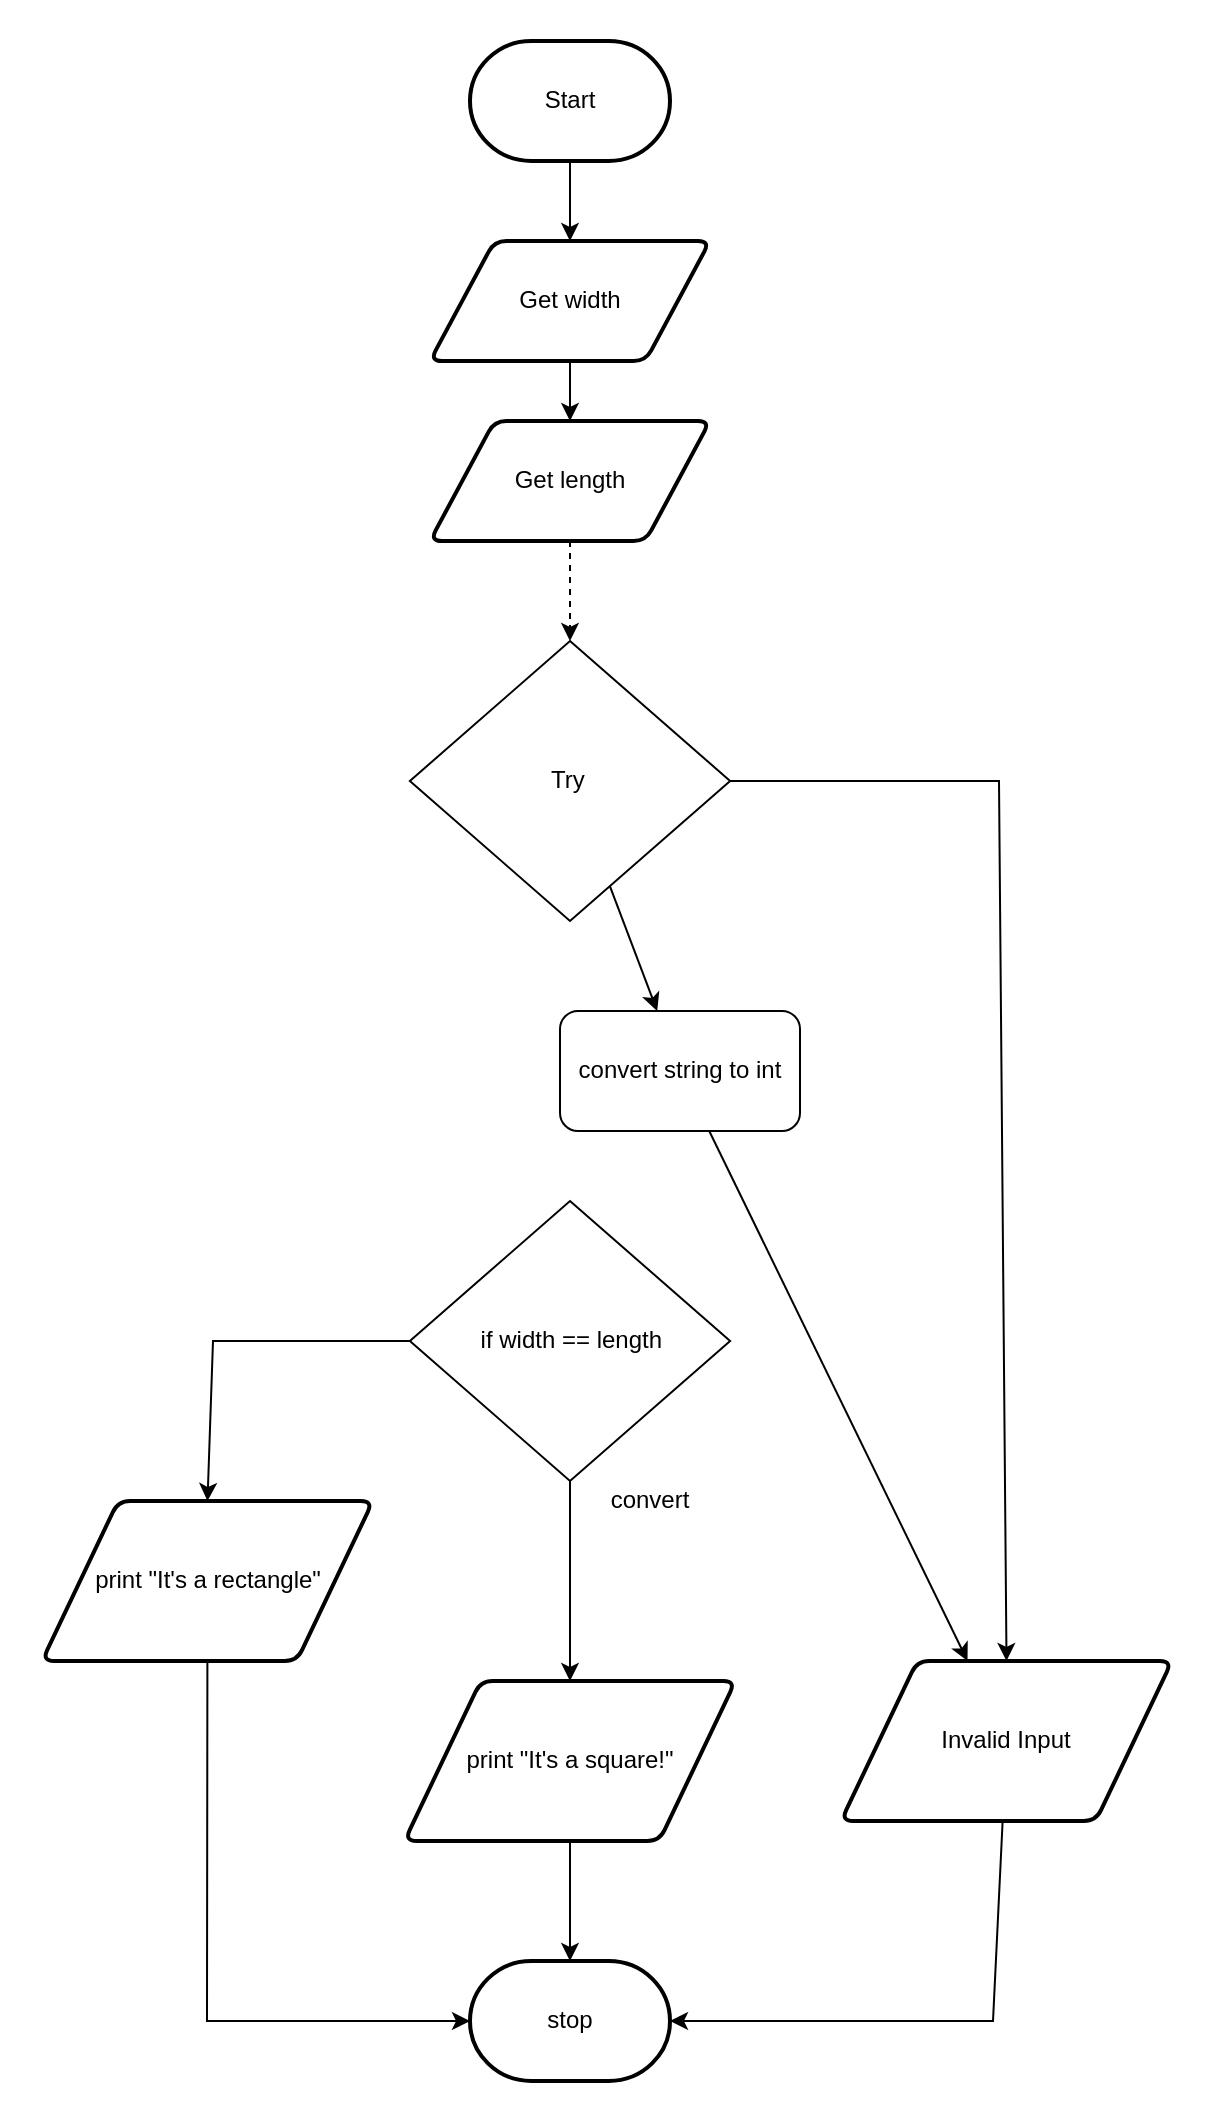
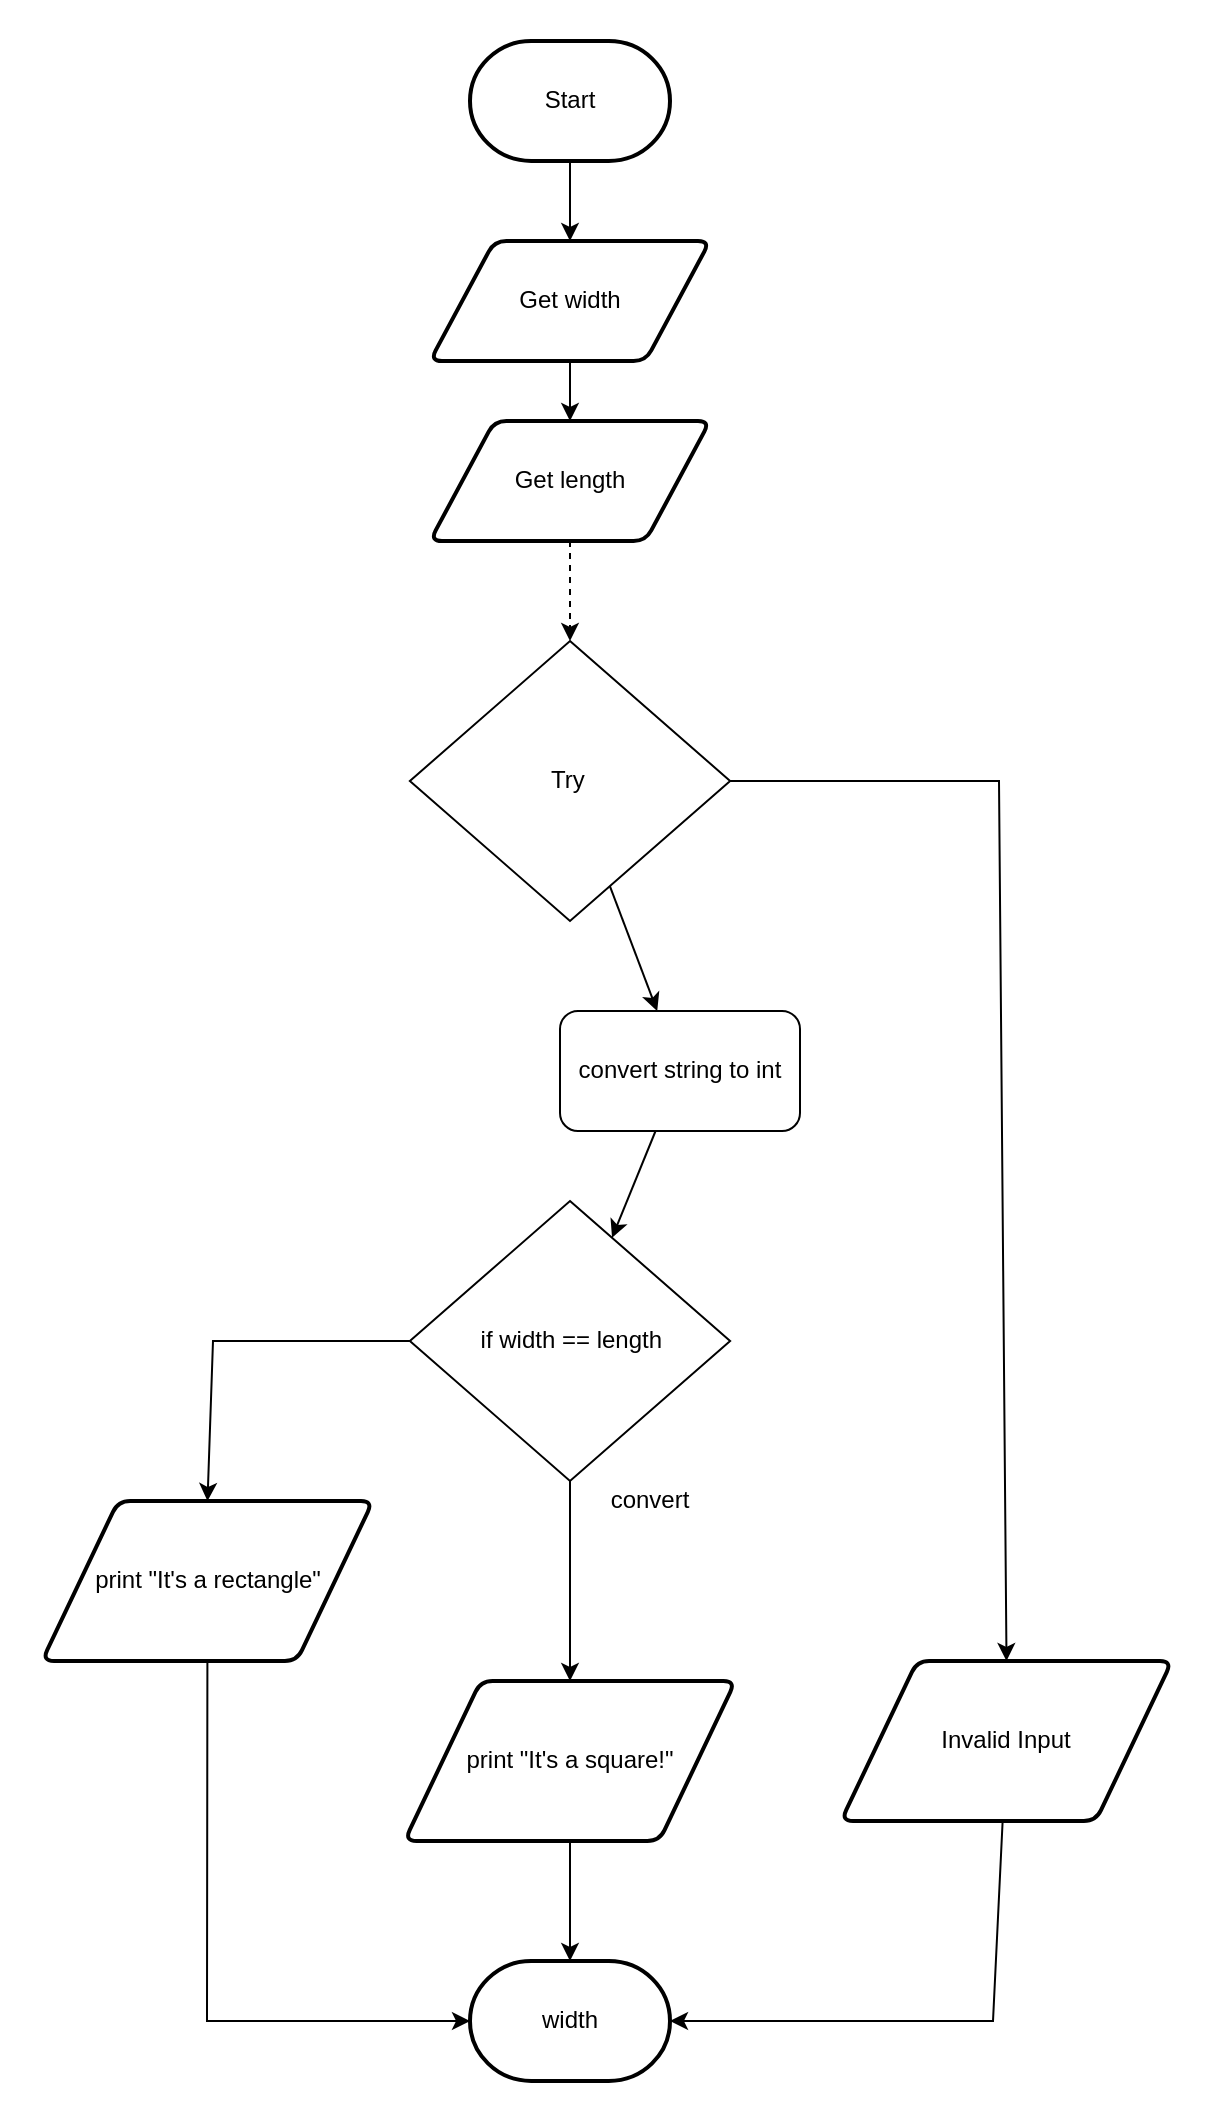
(836, 1390) -> (636, 1178)
(571, 2021) -> (571, 2021)
